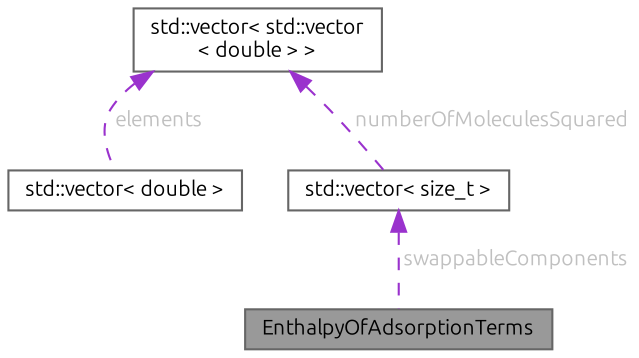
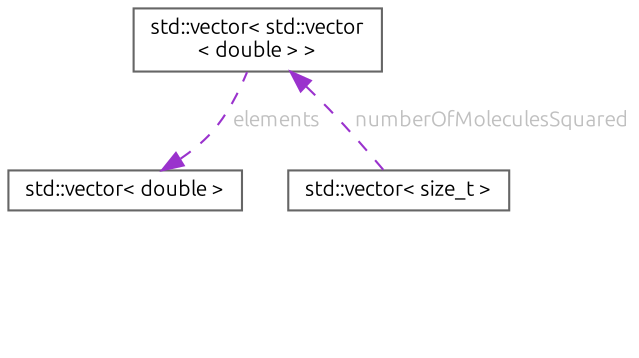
(106, 122) -> (221, 121)
(399, 329) -> none
